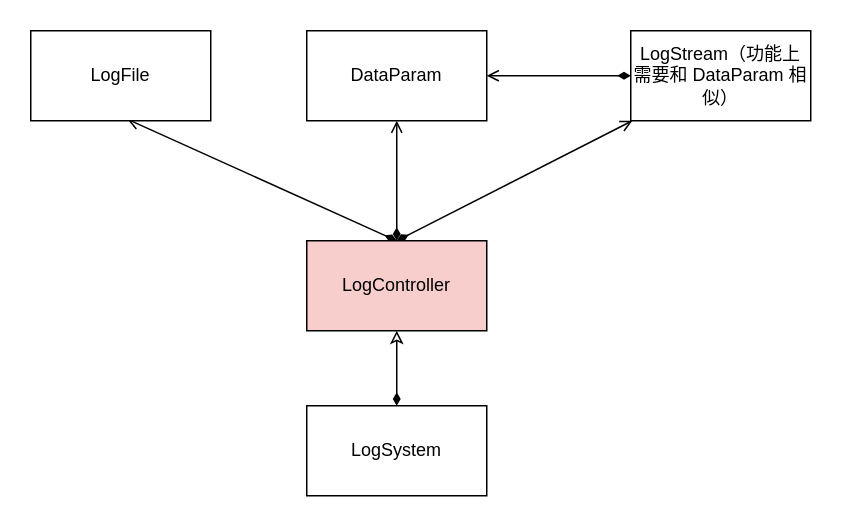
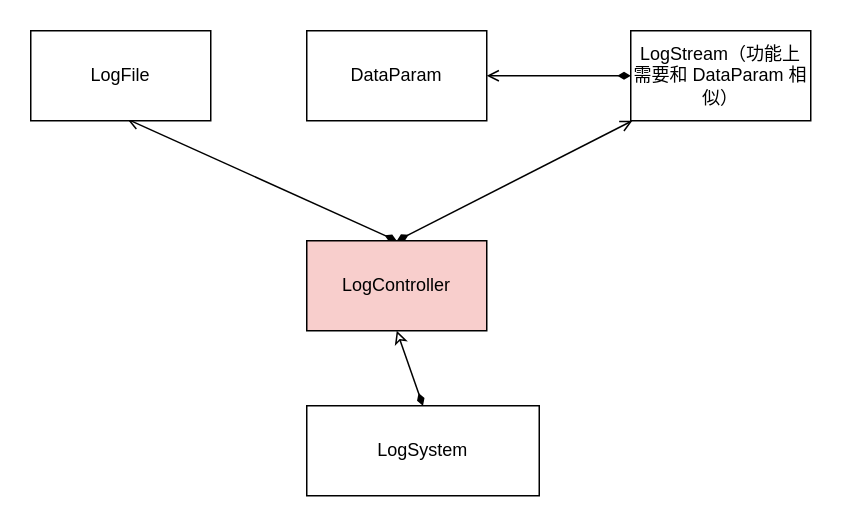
(397, 176) -> none
(397, 451) -> (423, 451)
